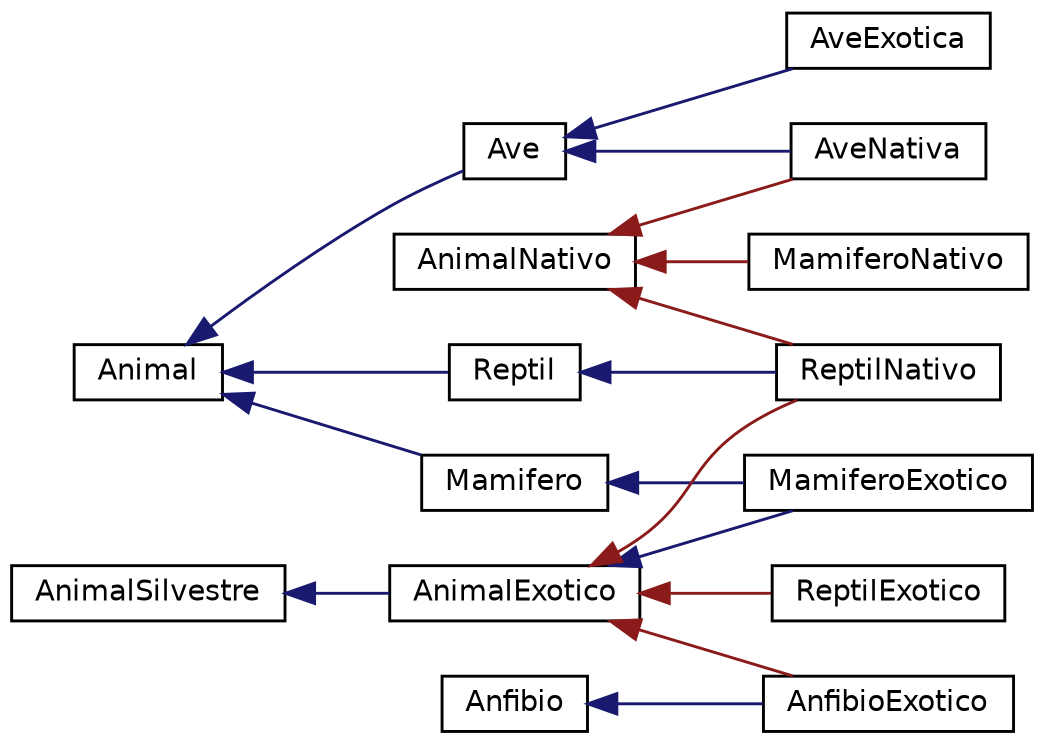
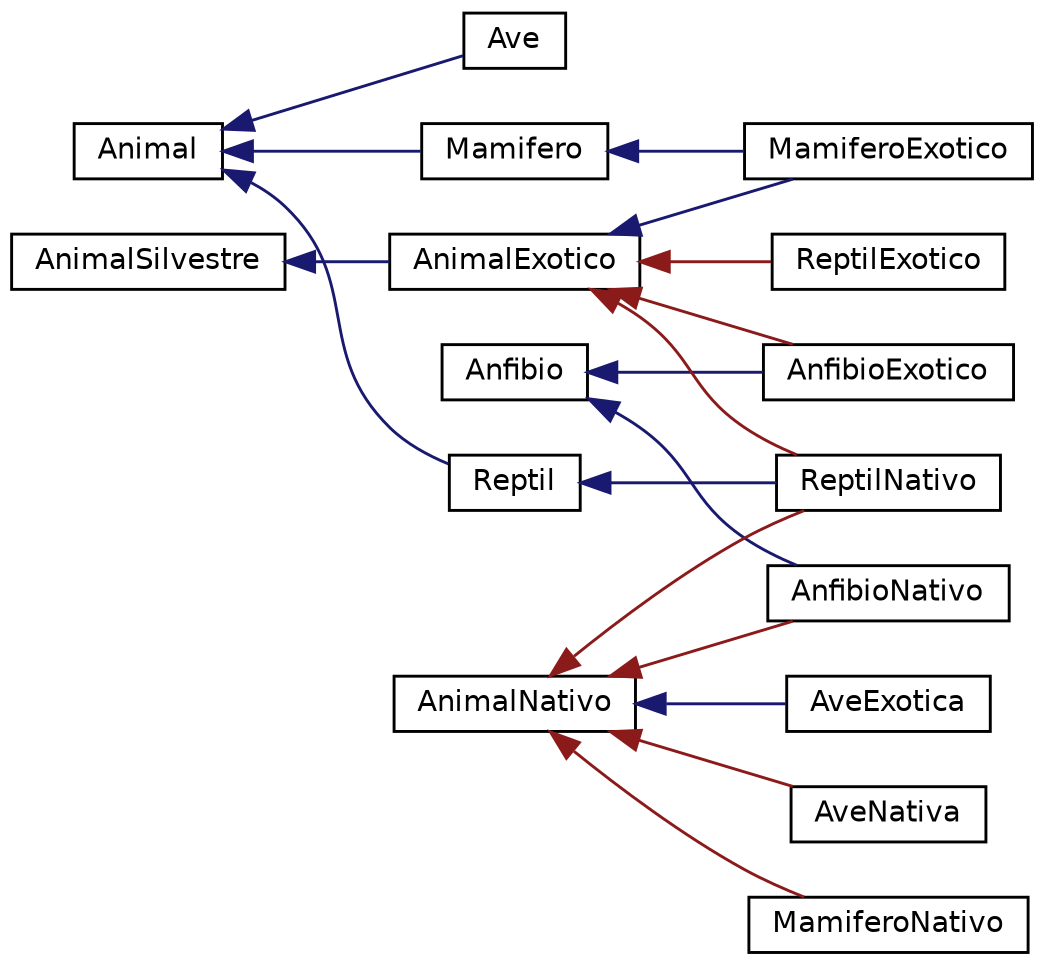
(693, 98) -> (726, 704)
(693, 151) -> none
none -> (888, 593)
